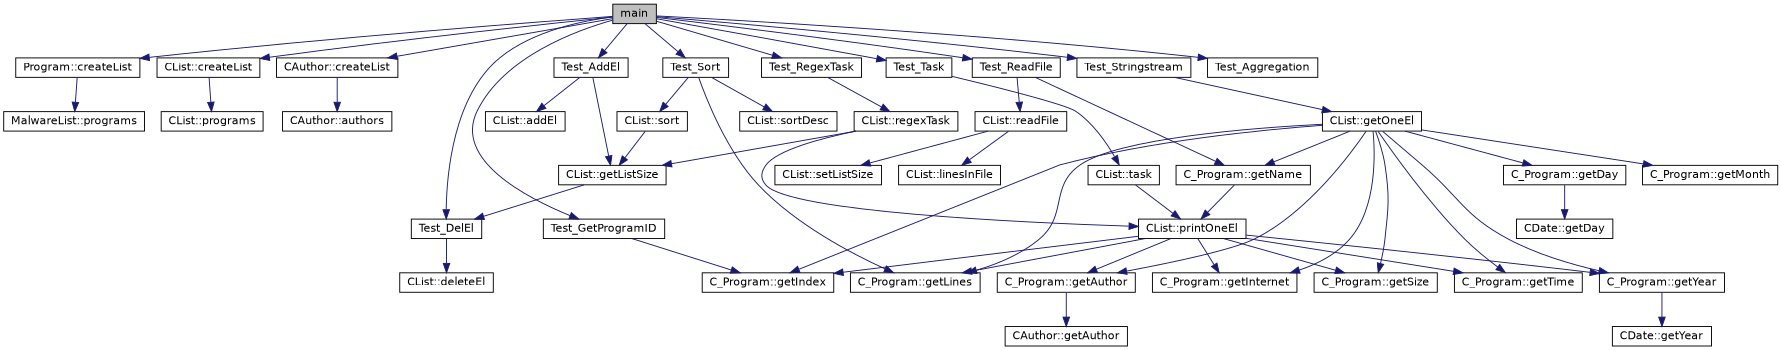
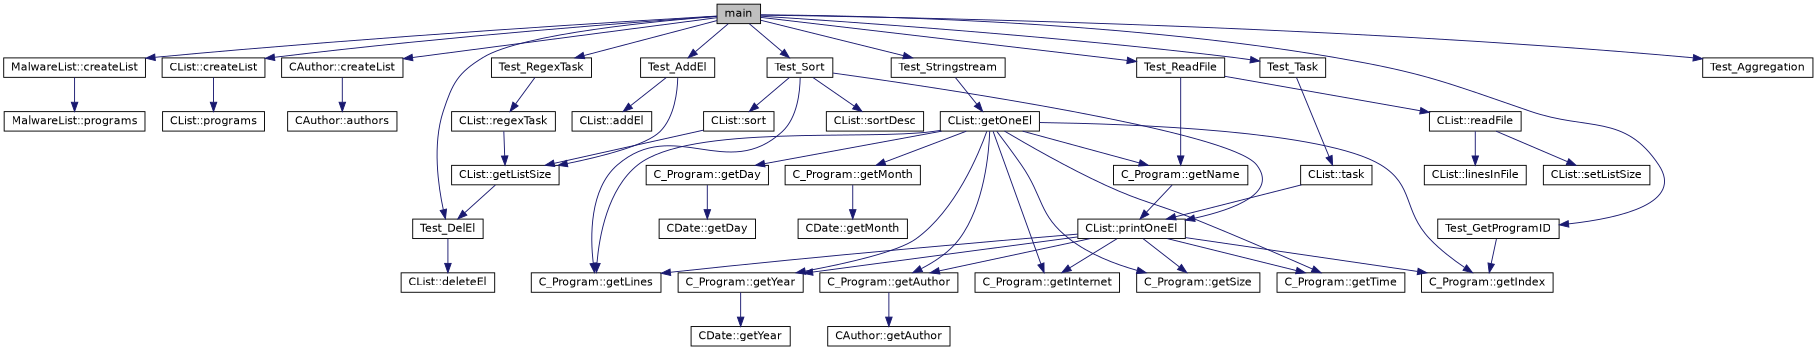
(78, 68) -> (75, 68)
(886, 211) -> (1096, 116)
none -> (853, 229)
